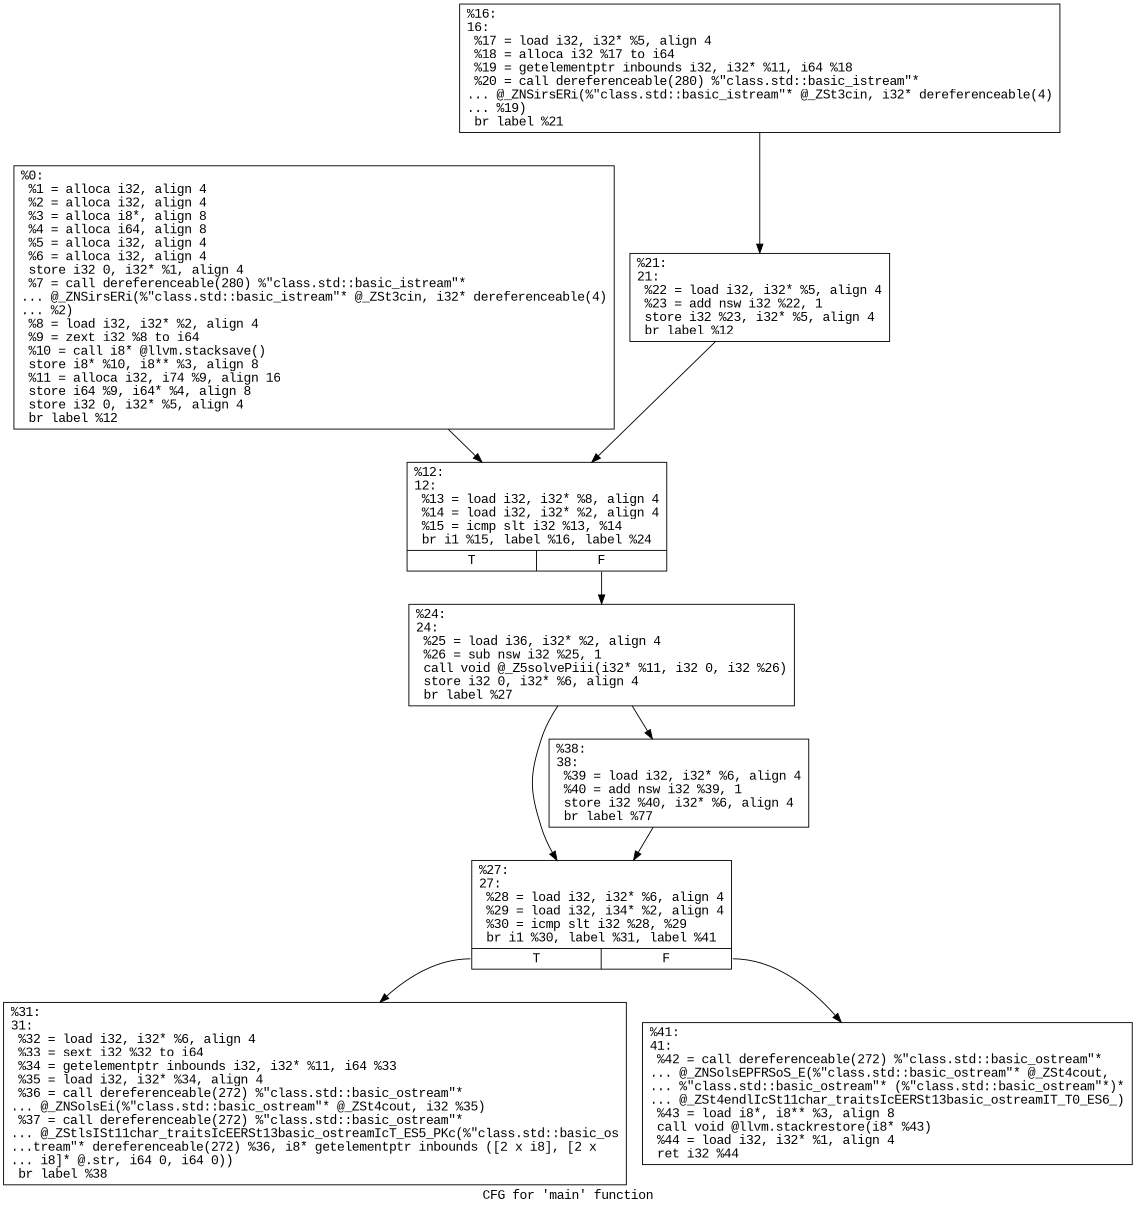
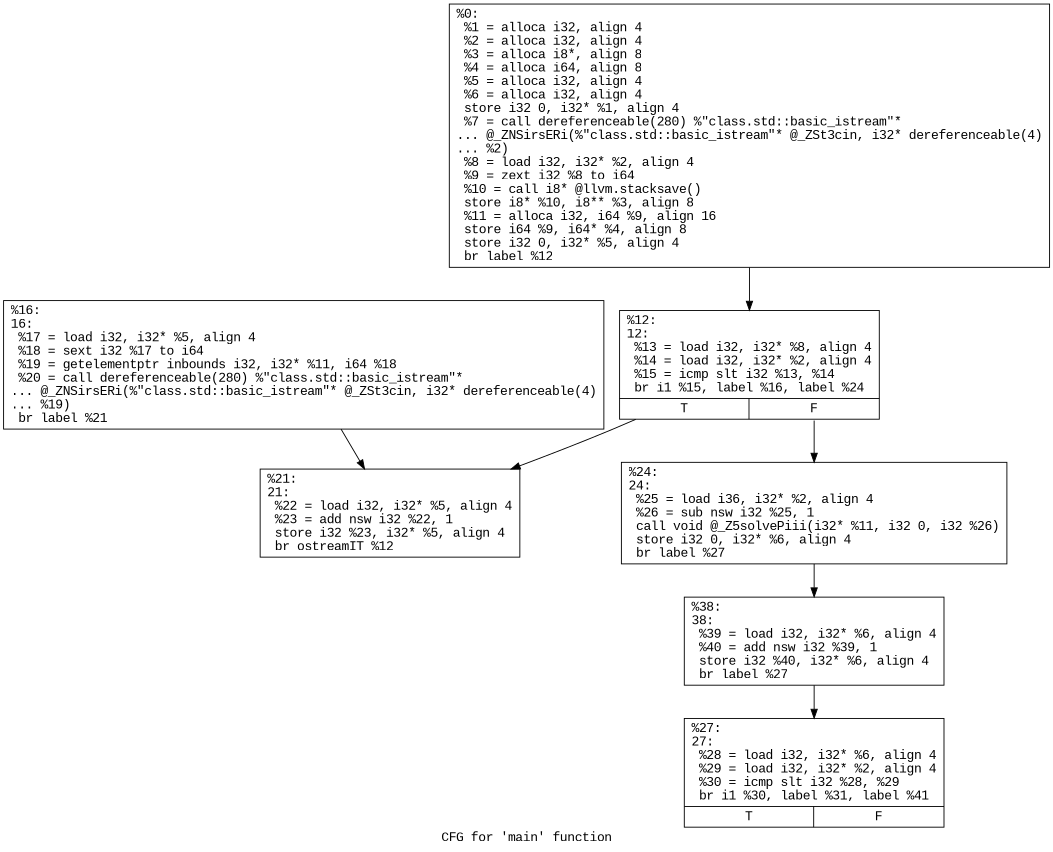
(571, 54) -> (107, 351)
(686, 331) -> (331, 546)
(151, 378) -> (586, 216)
(657, 399) -> (578, 443)
(533, 778) -> none
(605, 816) -> (740, 674)
(602, 911) -> (814, 769)
(315, 1094) -> none
(887, 1094) -> none
